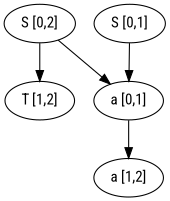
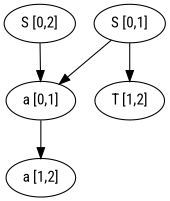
(40, 57) -> (130, 57)
